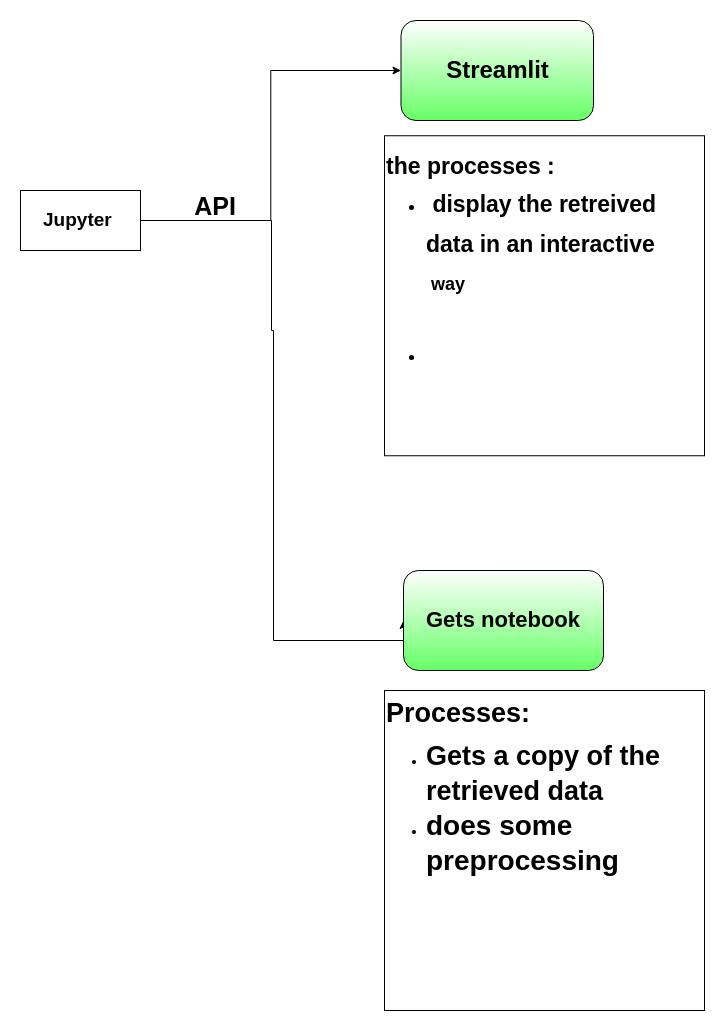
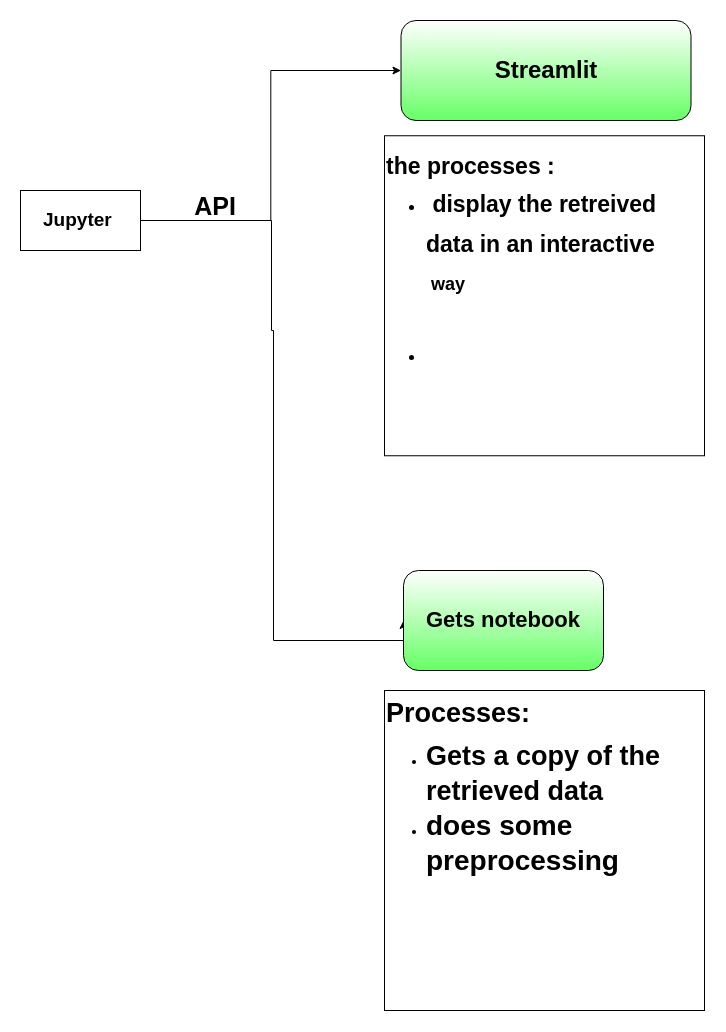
(497, 71) -> (546, 71)
